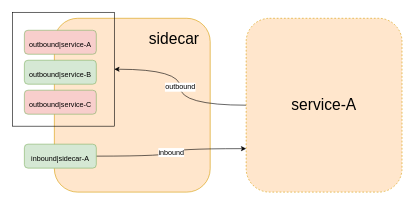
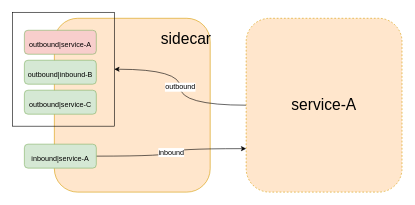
(174, 39) -> (186, 39)
(60, 72) -> (60, 72)
(60, 102) -> (60, 102)
(60, 156) -> (60, 156)
